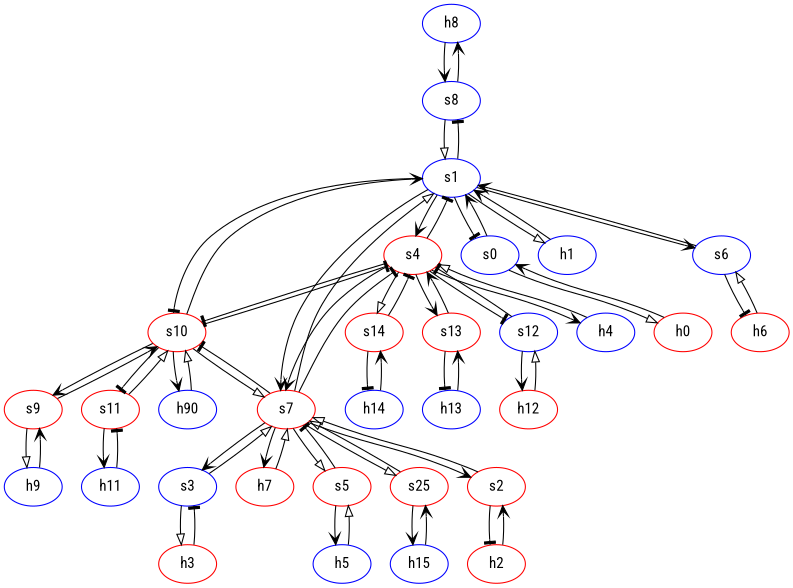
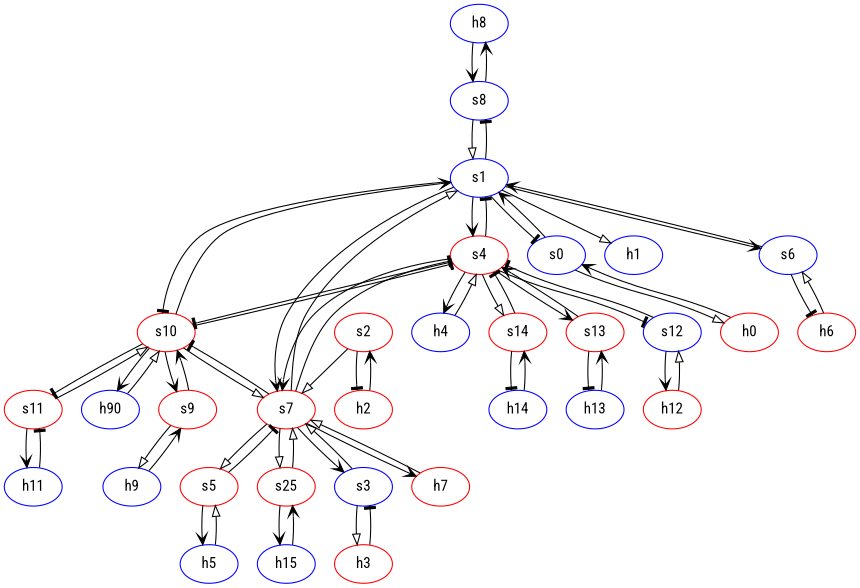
(517, 217) -> none
(385, 447) -> none
